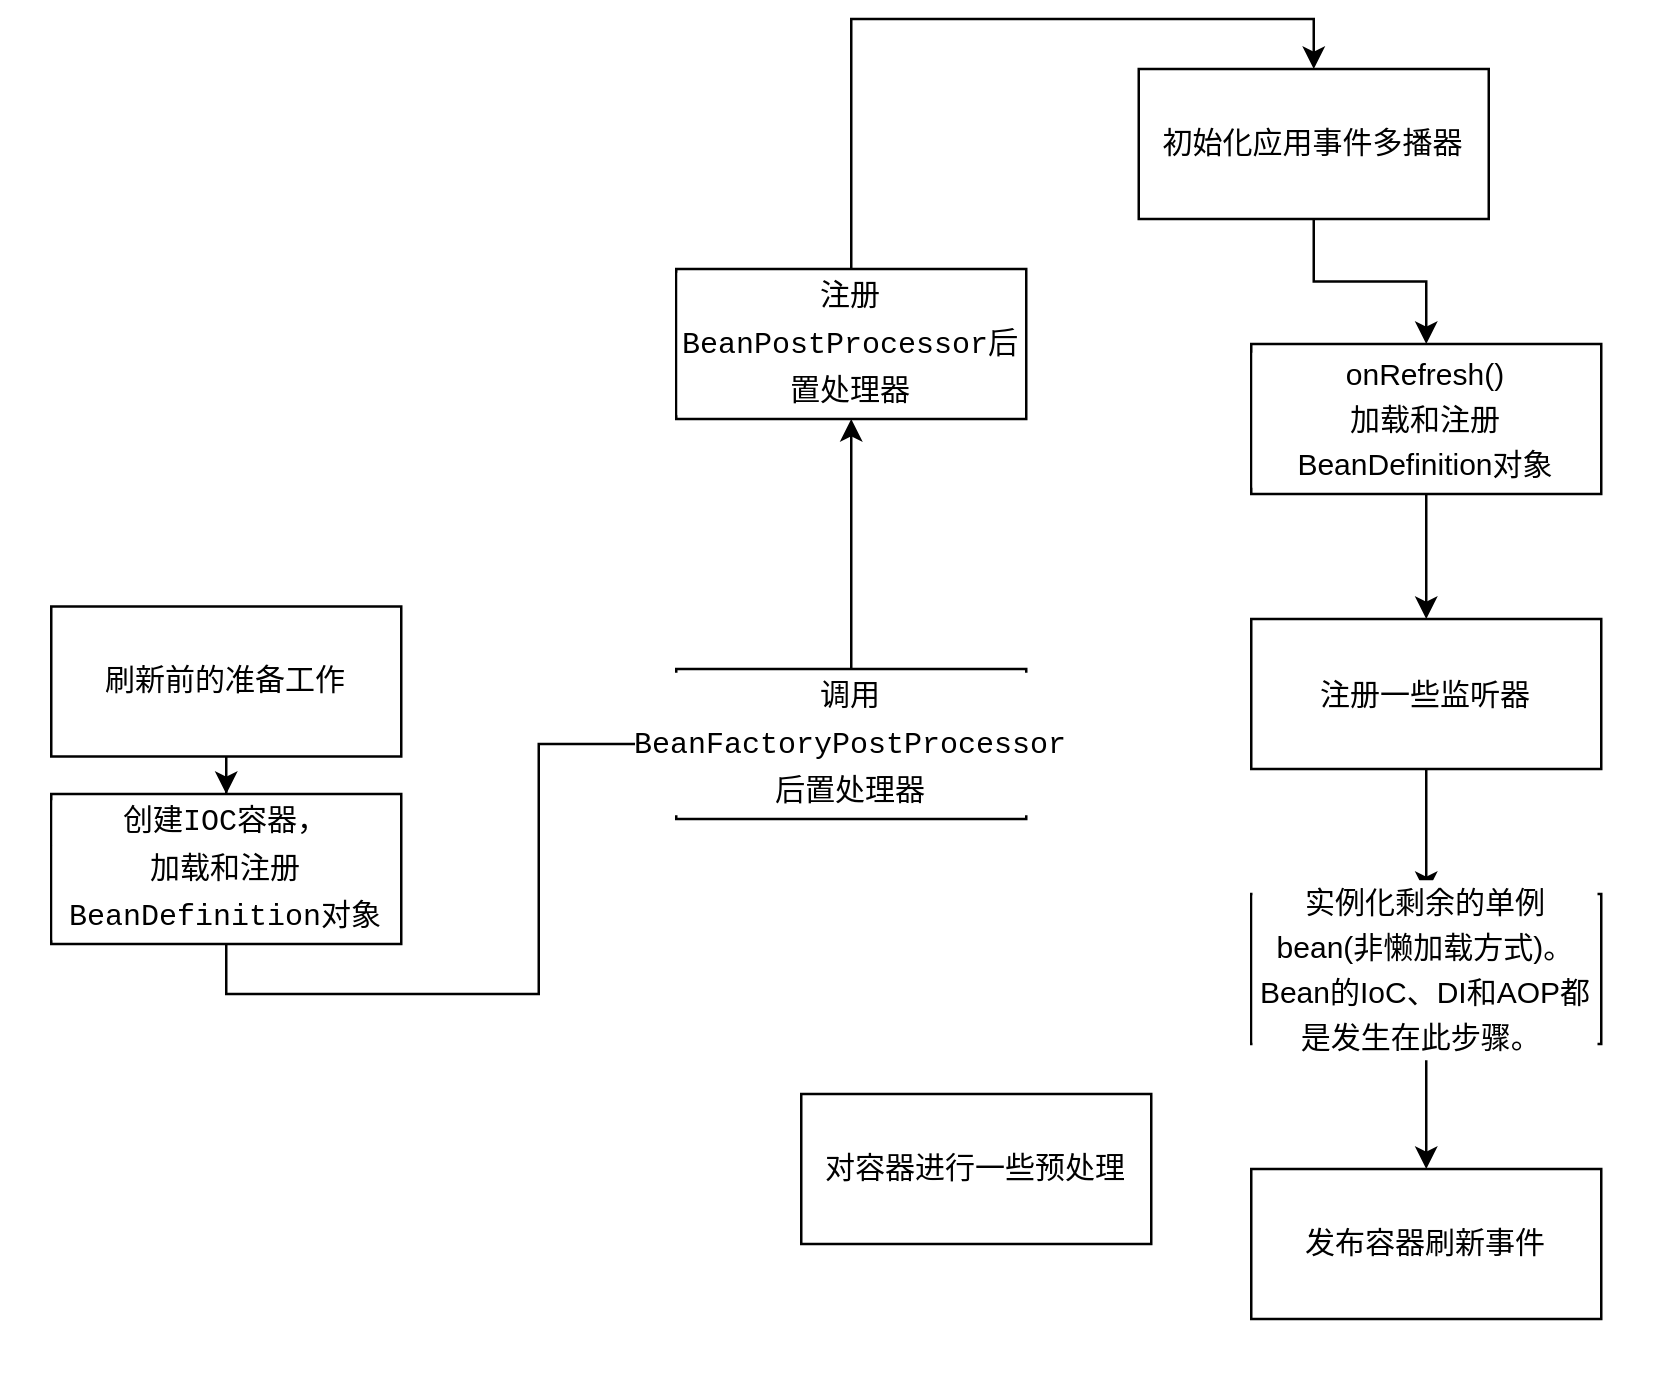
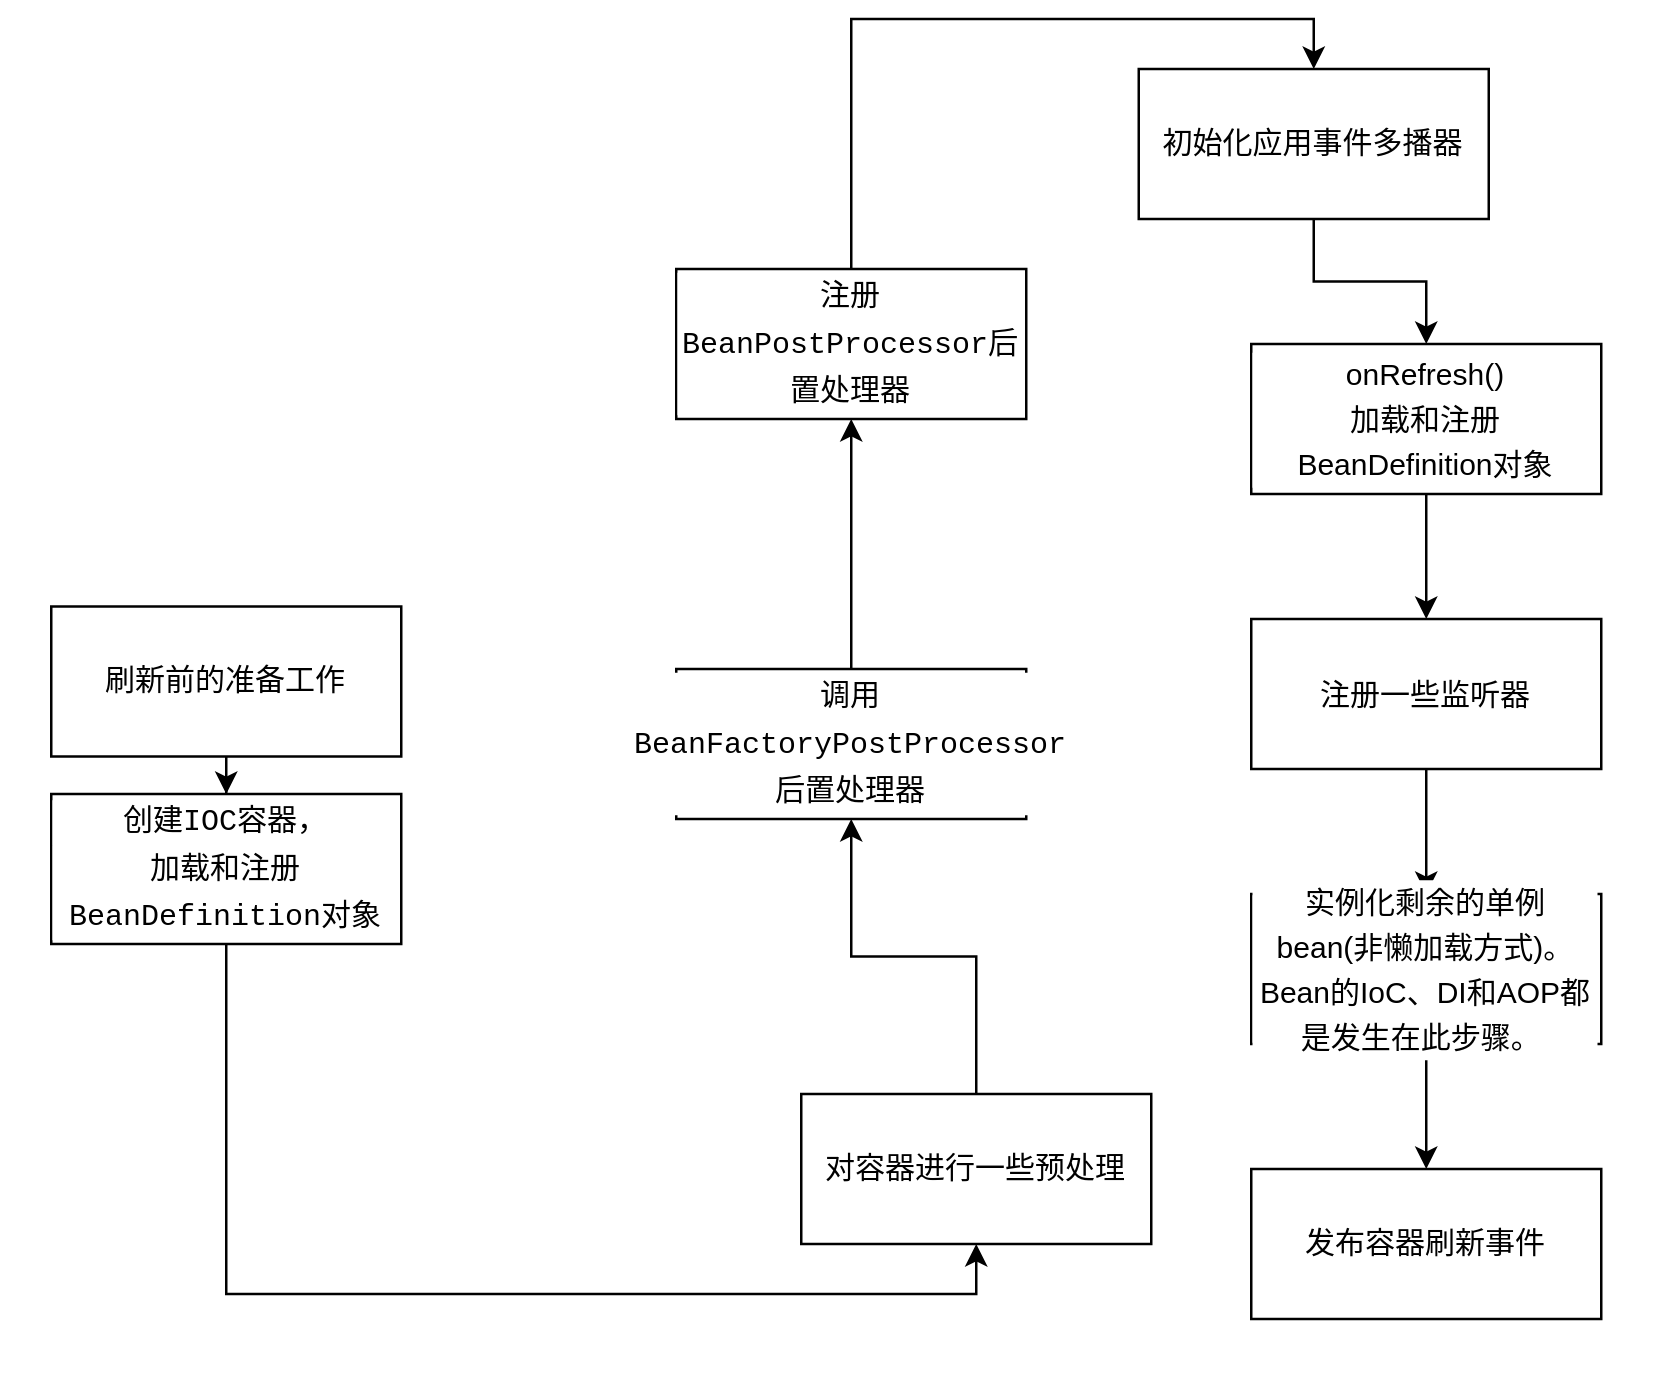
none -> (922, 956)
(539, 978) -> (466, 1294)
